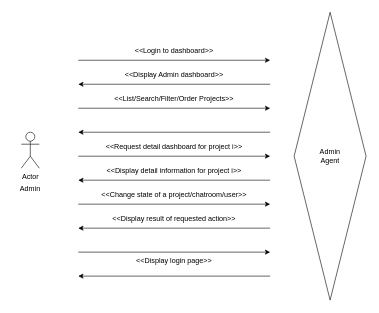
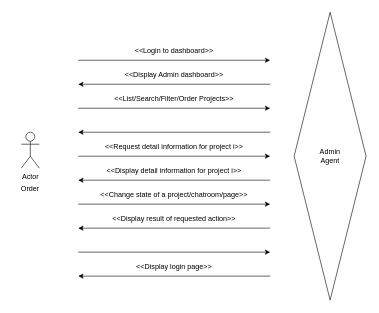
(174, 147) -> (174, 147)
(30, 189) -> (30, 189)
(174, 195) -> (174, 195)
(174, 261) -> (174, 267)
